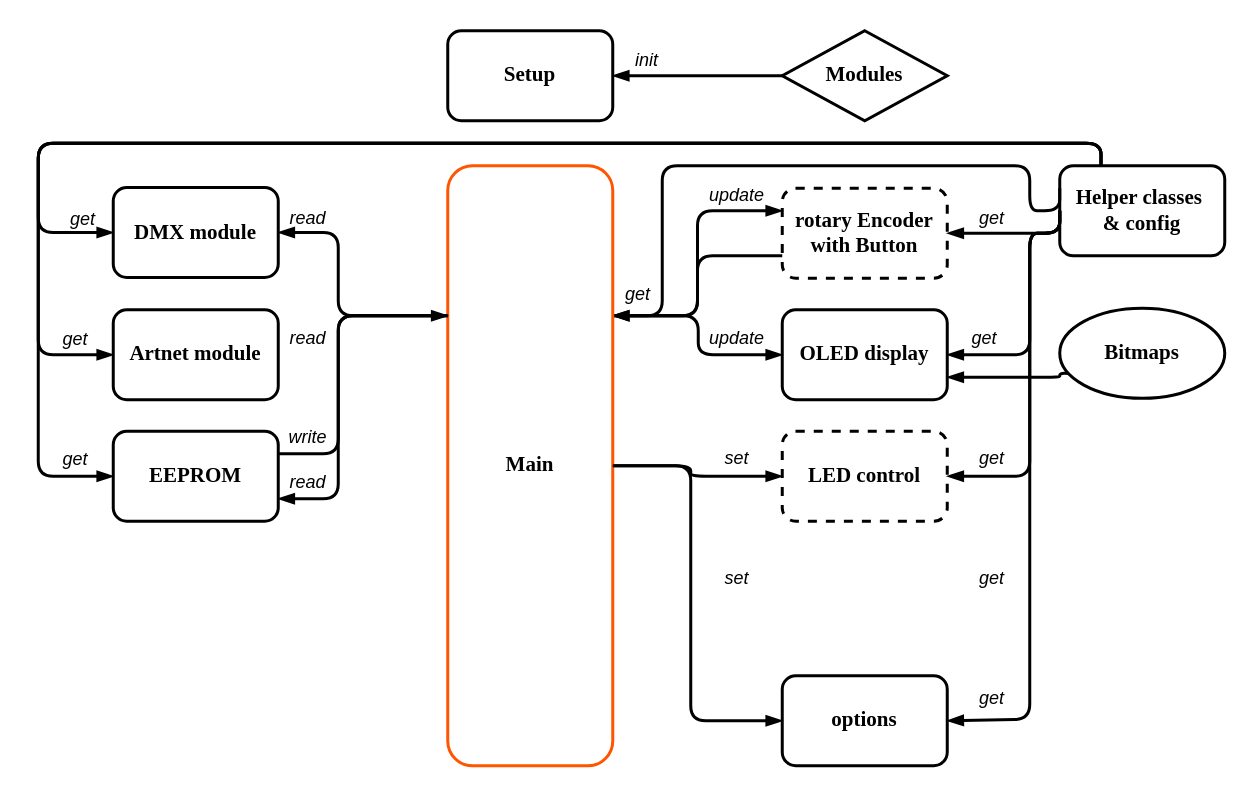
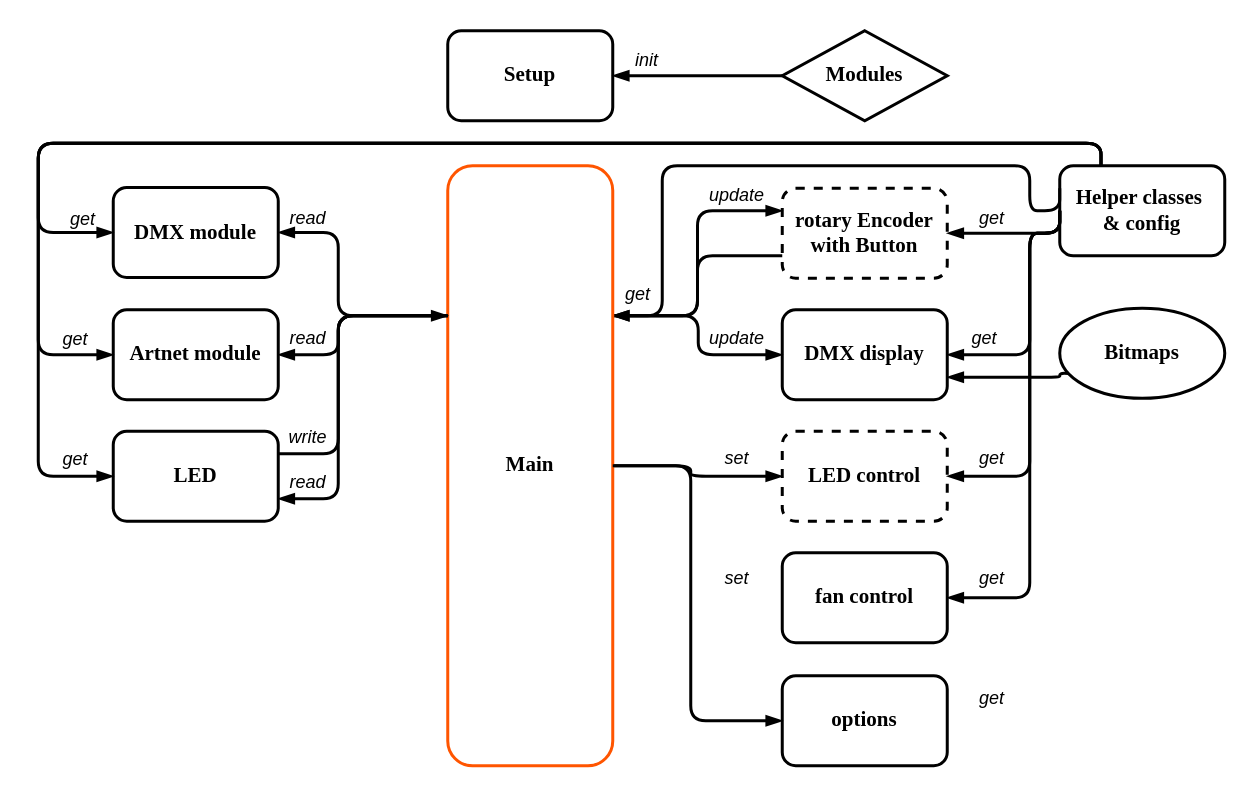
none -> (314, 355)
(865, 355) -> (865, 355)
(196, 476) -> (196, 476)
none -> (865, 598)
none -> (995, 598)
(1030, 683) -> none
